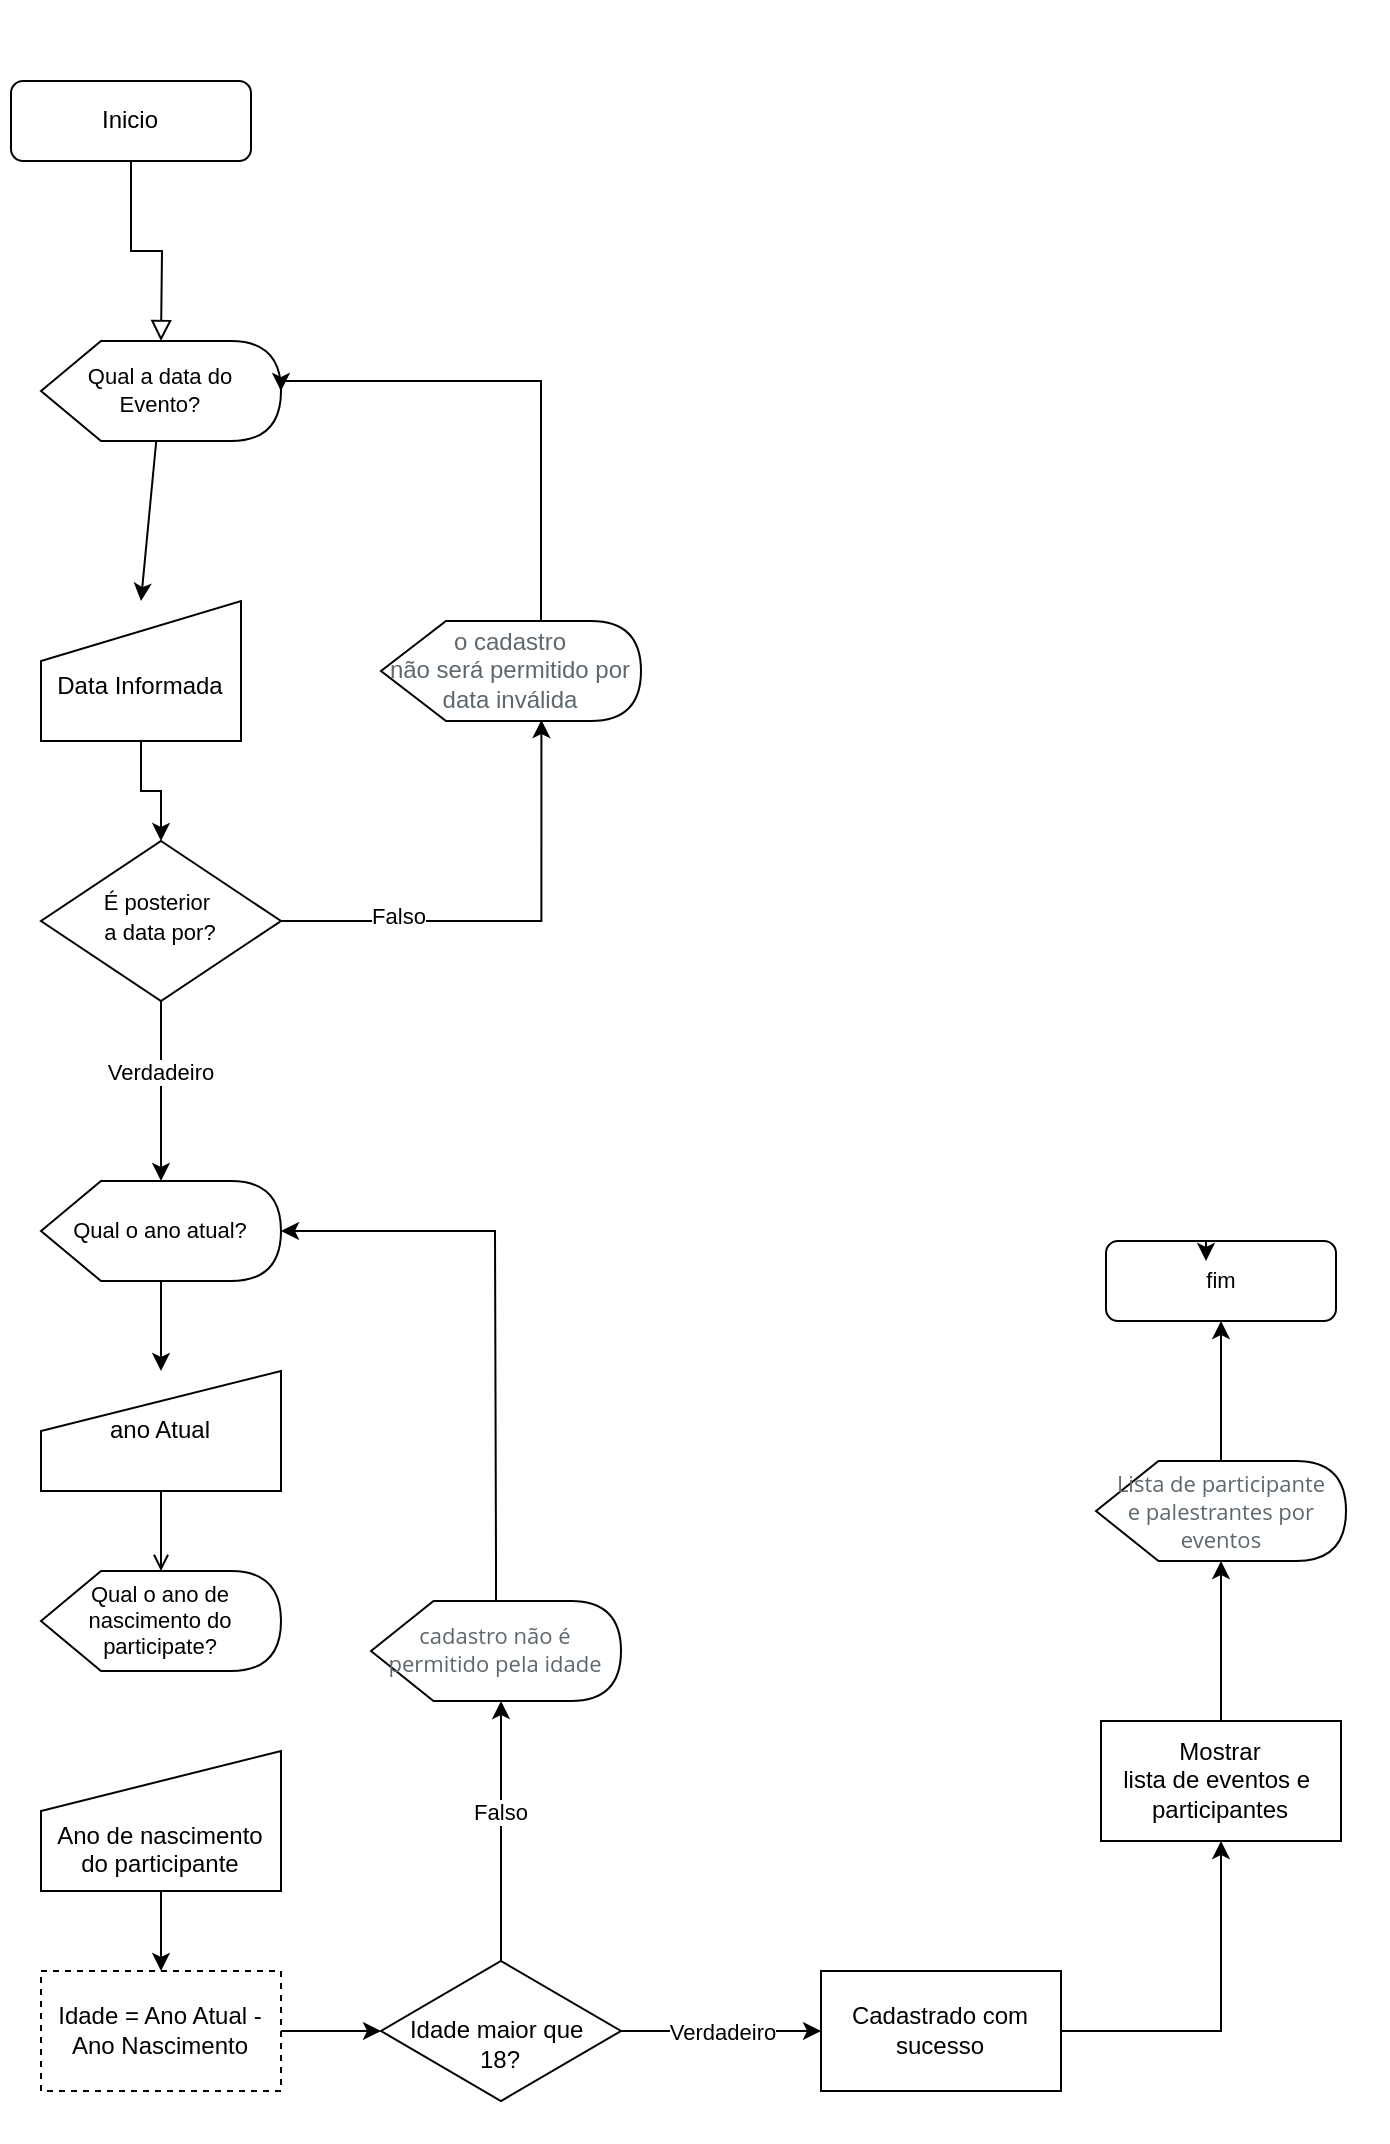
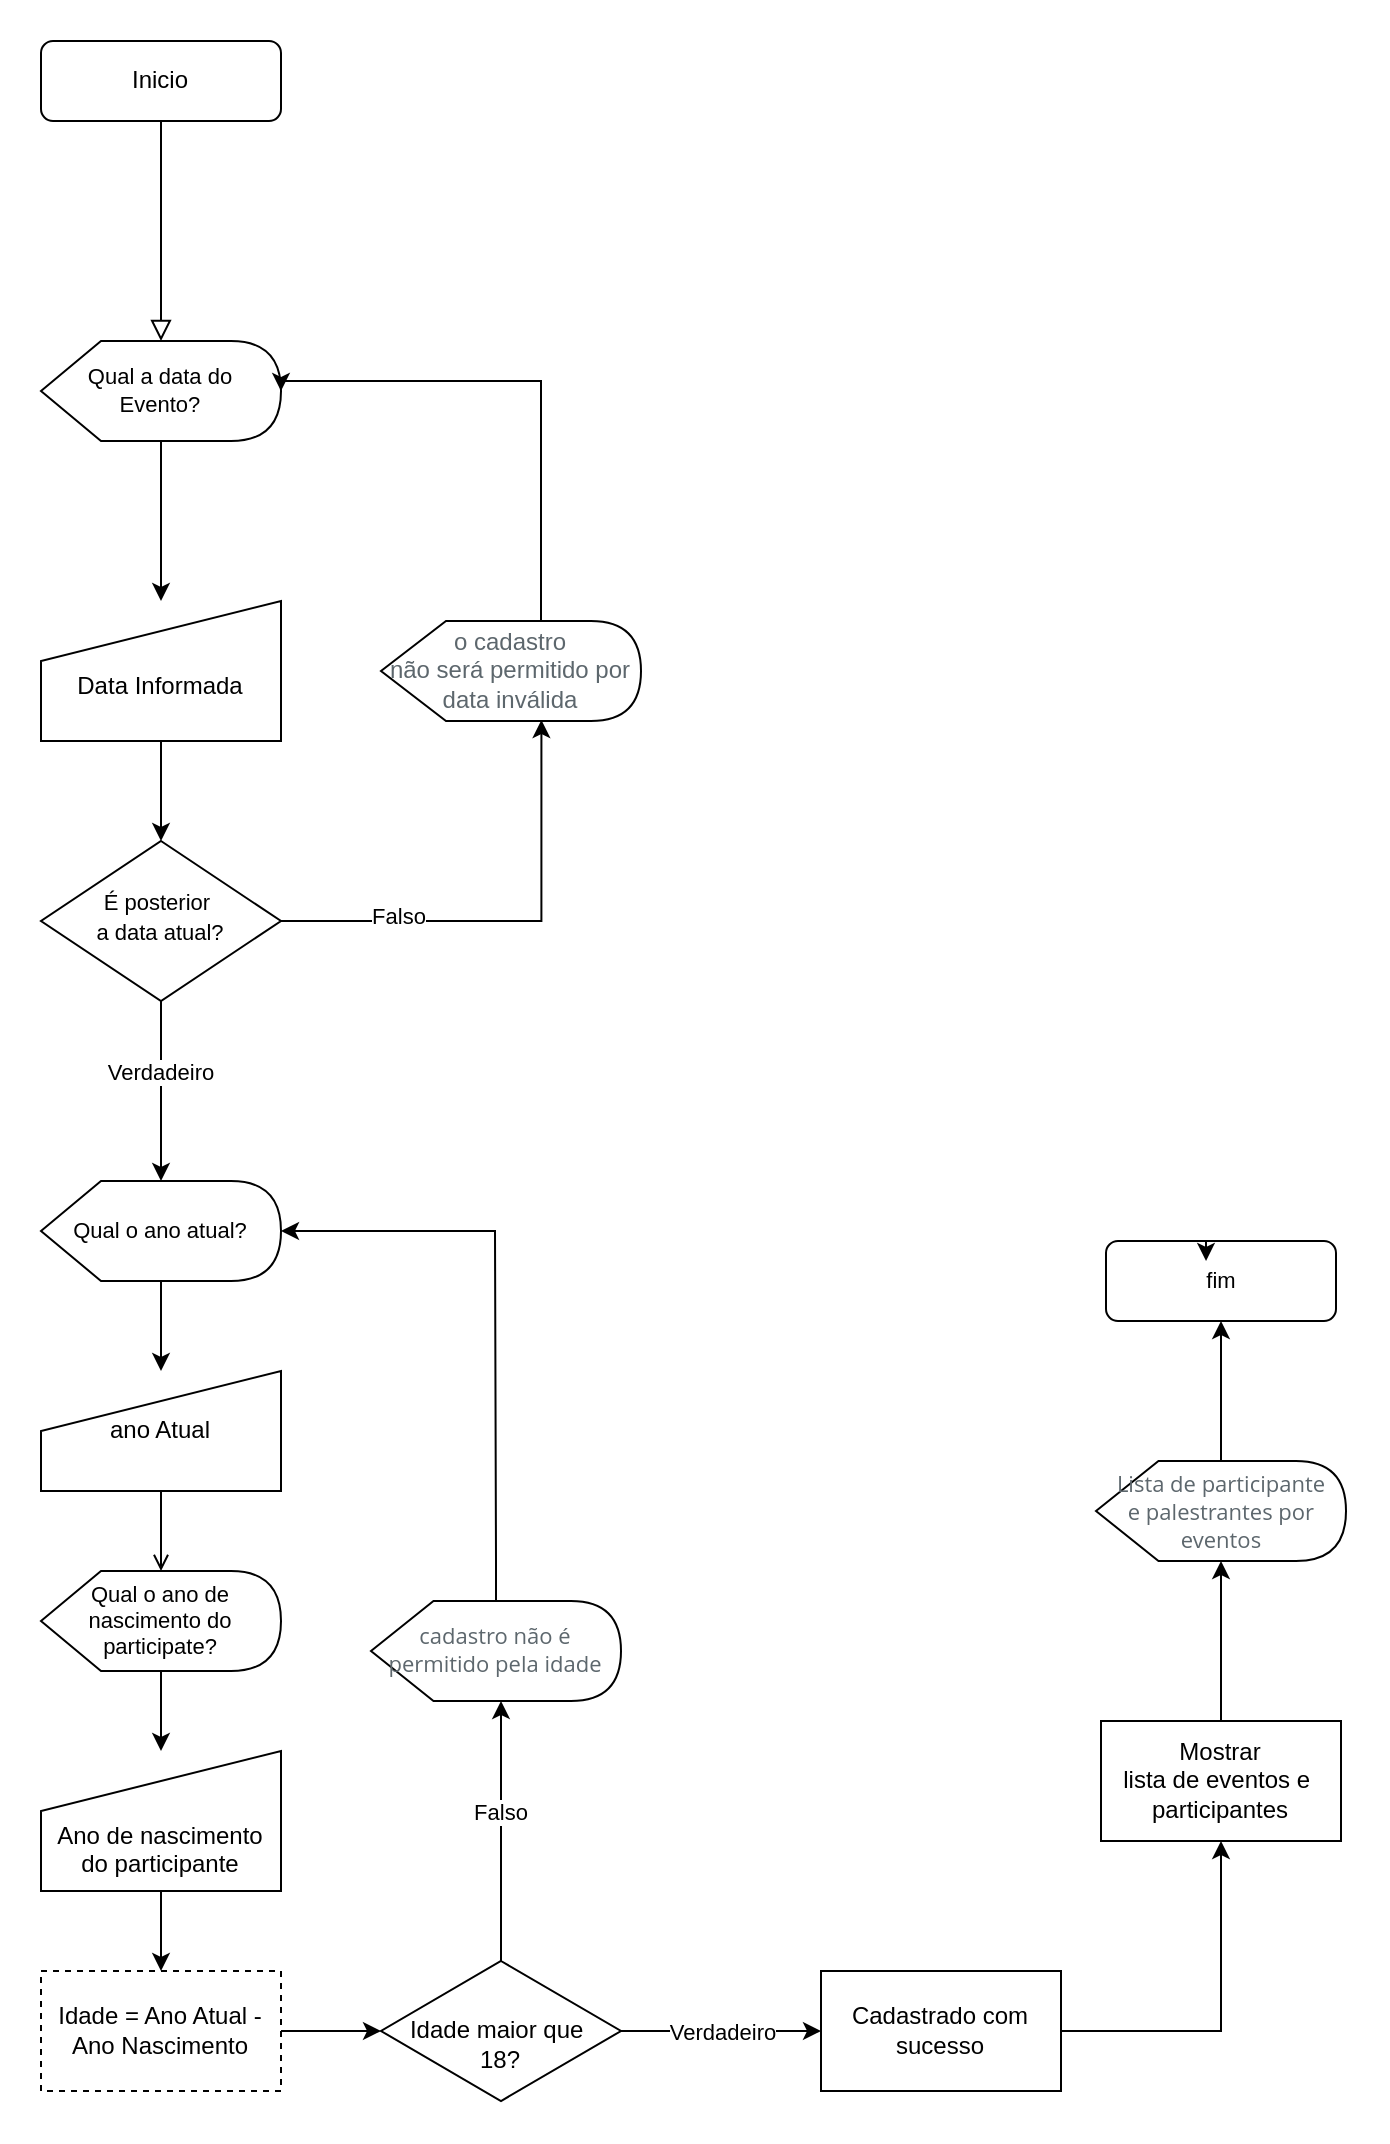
(131, 121) -> (161, 81)
(141, 671) -> (161, 671)
(161, 917) -> (161, 917)
none -> (161, 1704)
